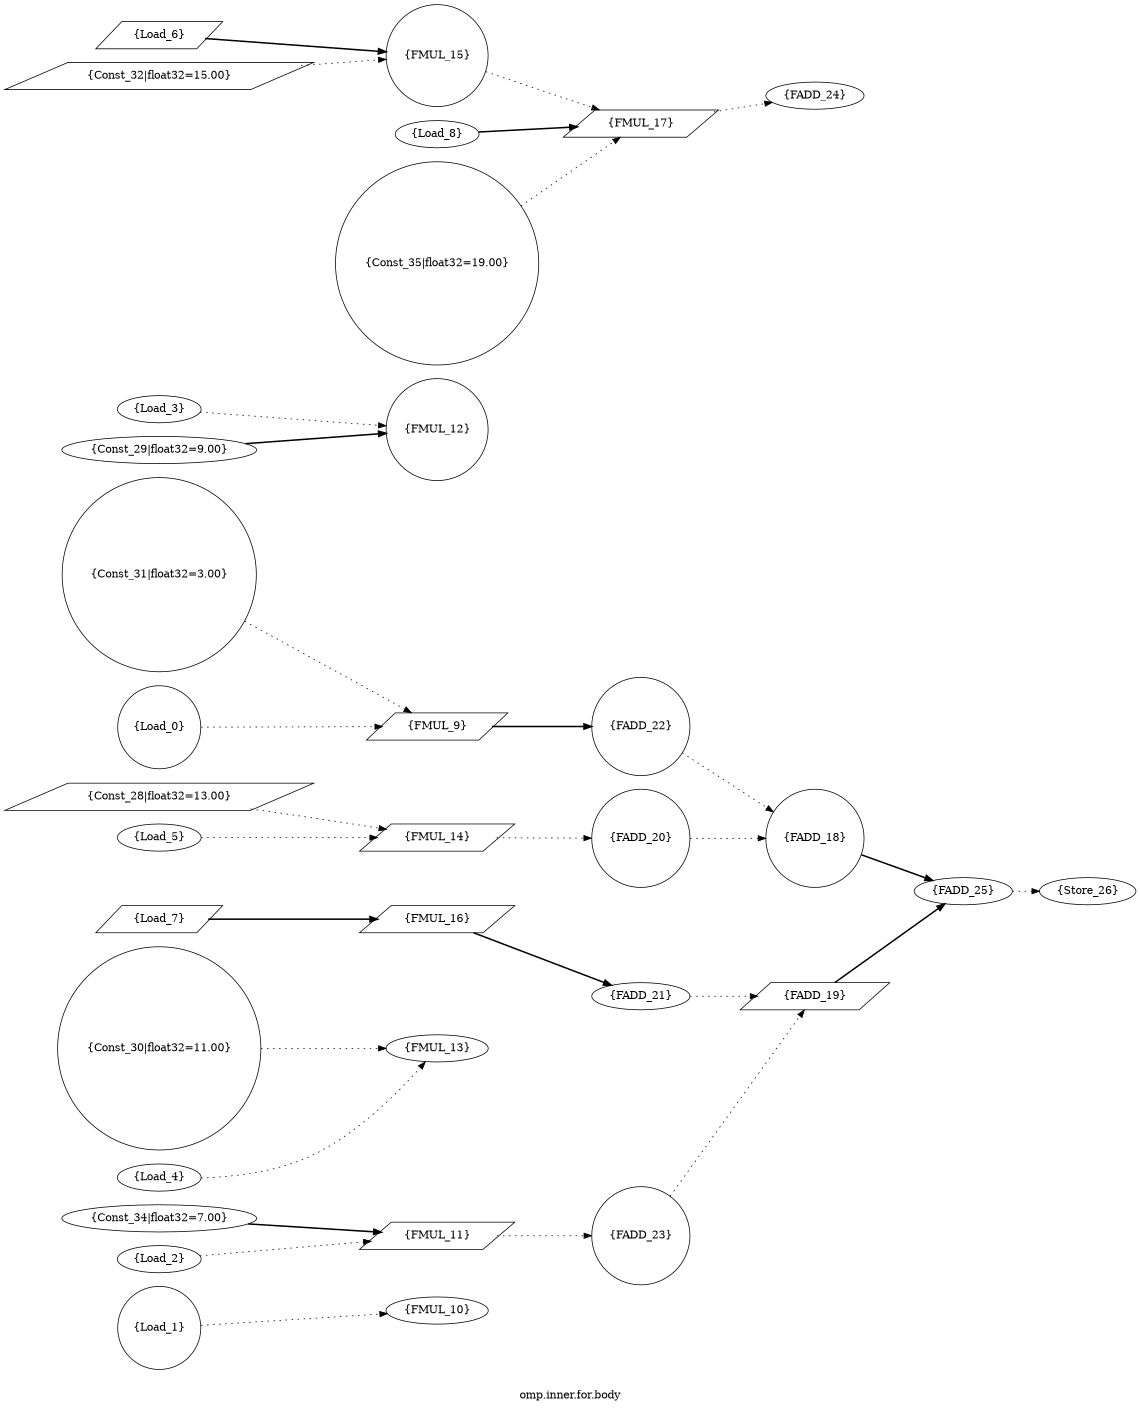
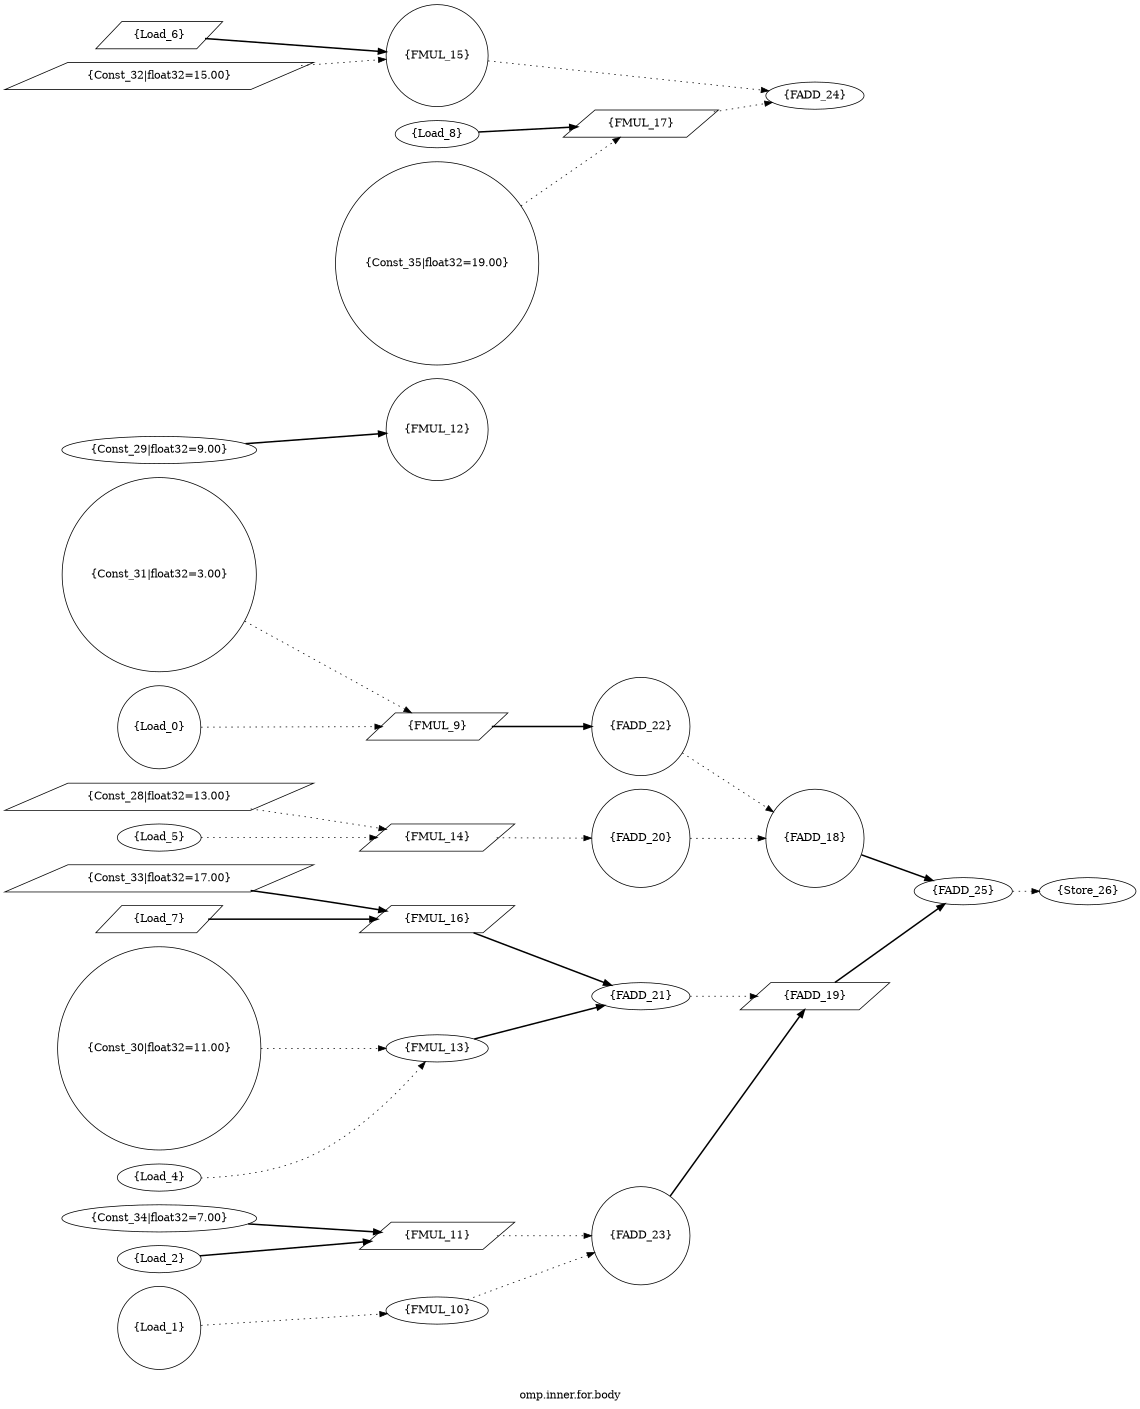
(539, 90) -> (625, 75)
(159, 409) -> none
none -> (159, 878)
none -> (536, 1023)
(735, 1106) -> (735, 1106)
(282, 1249) -> (282, 1249)
none -> (527, 1277)
